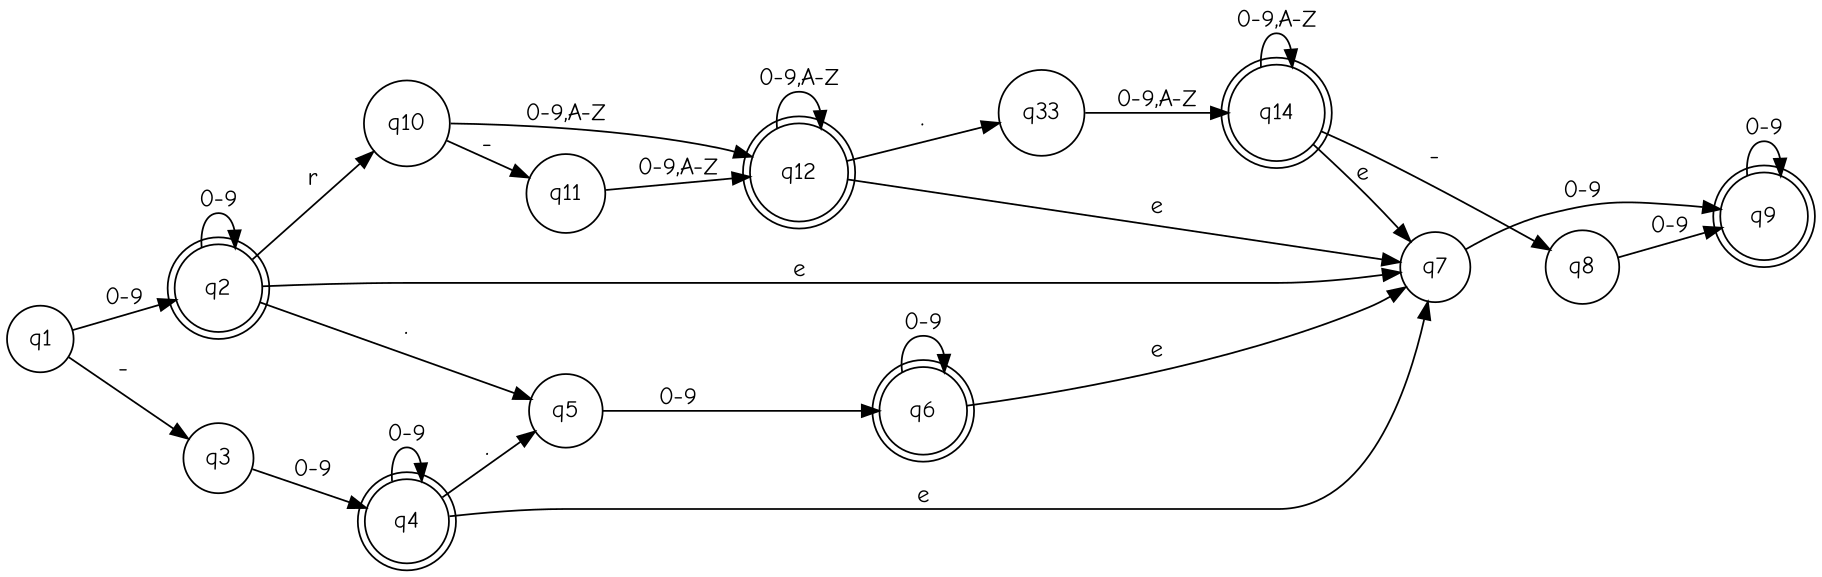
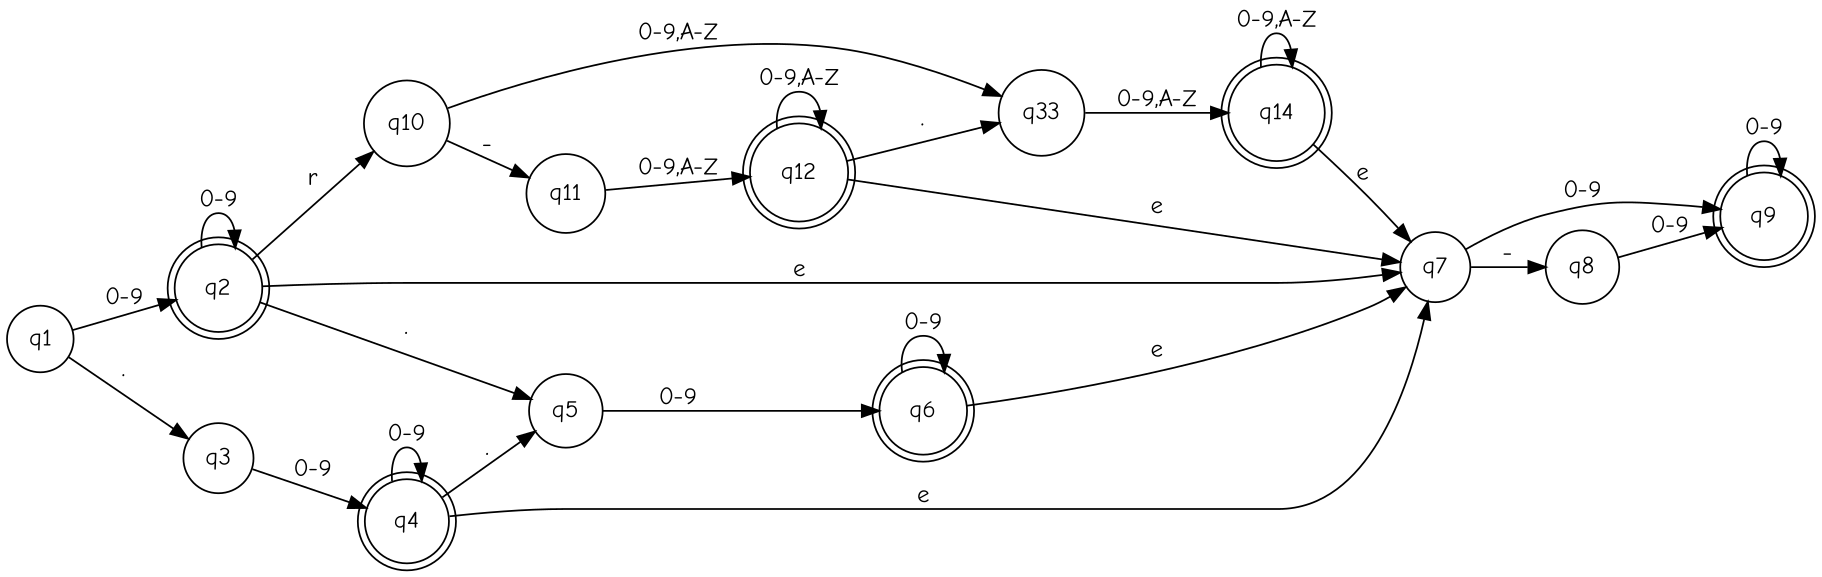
(593, 131) -> (715, 47)
(1429, 184) -> (1499, 267)
(124, 370) -> (124, 370)
